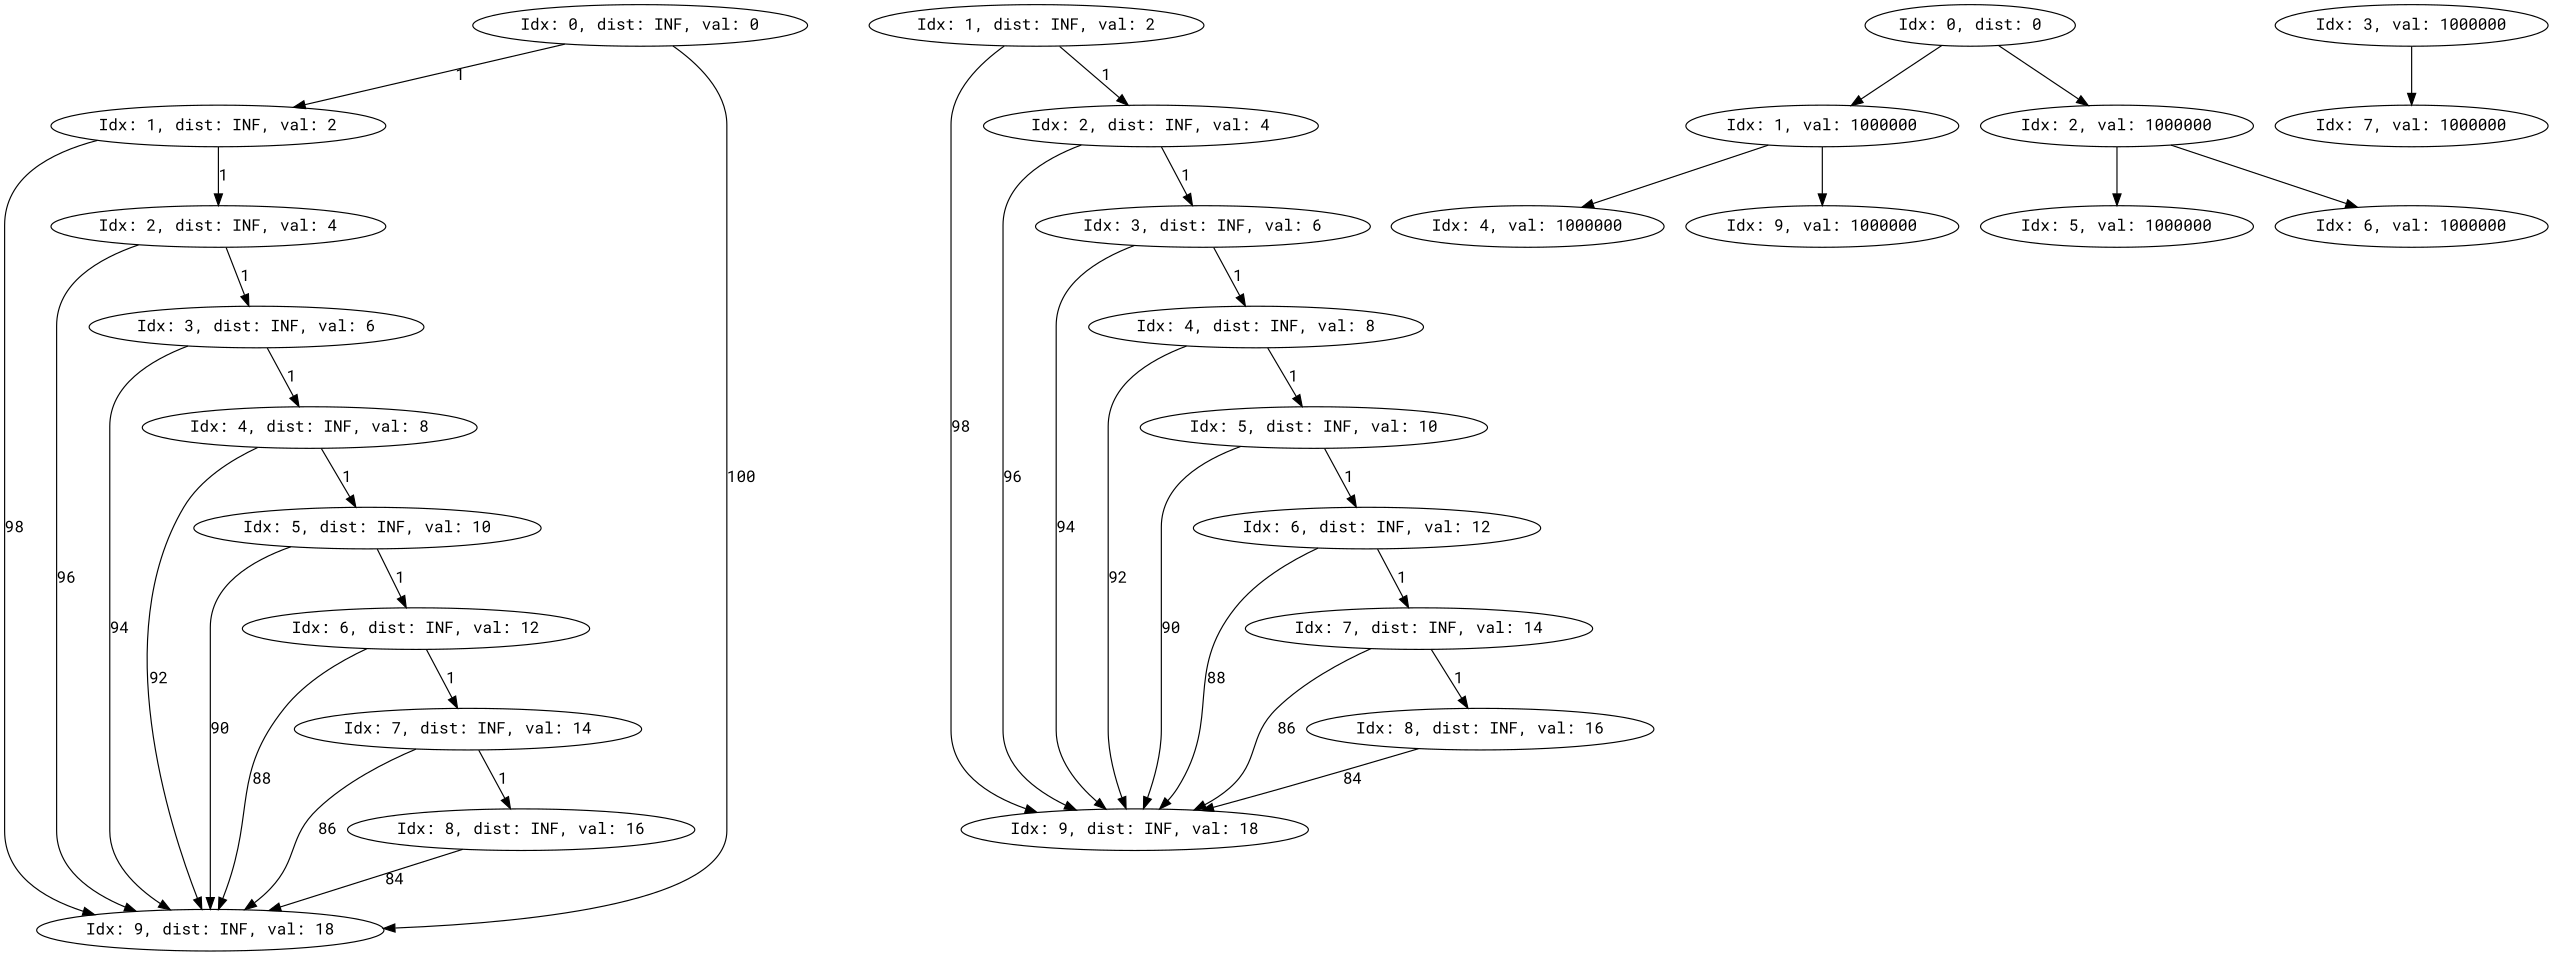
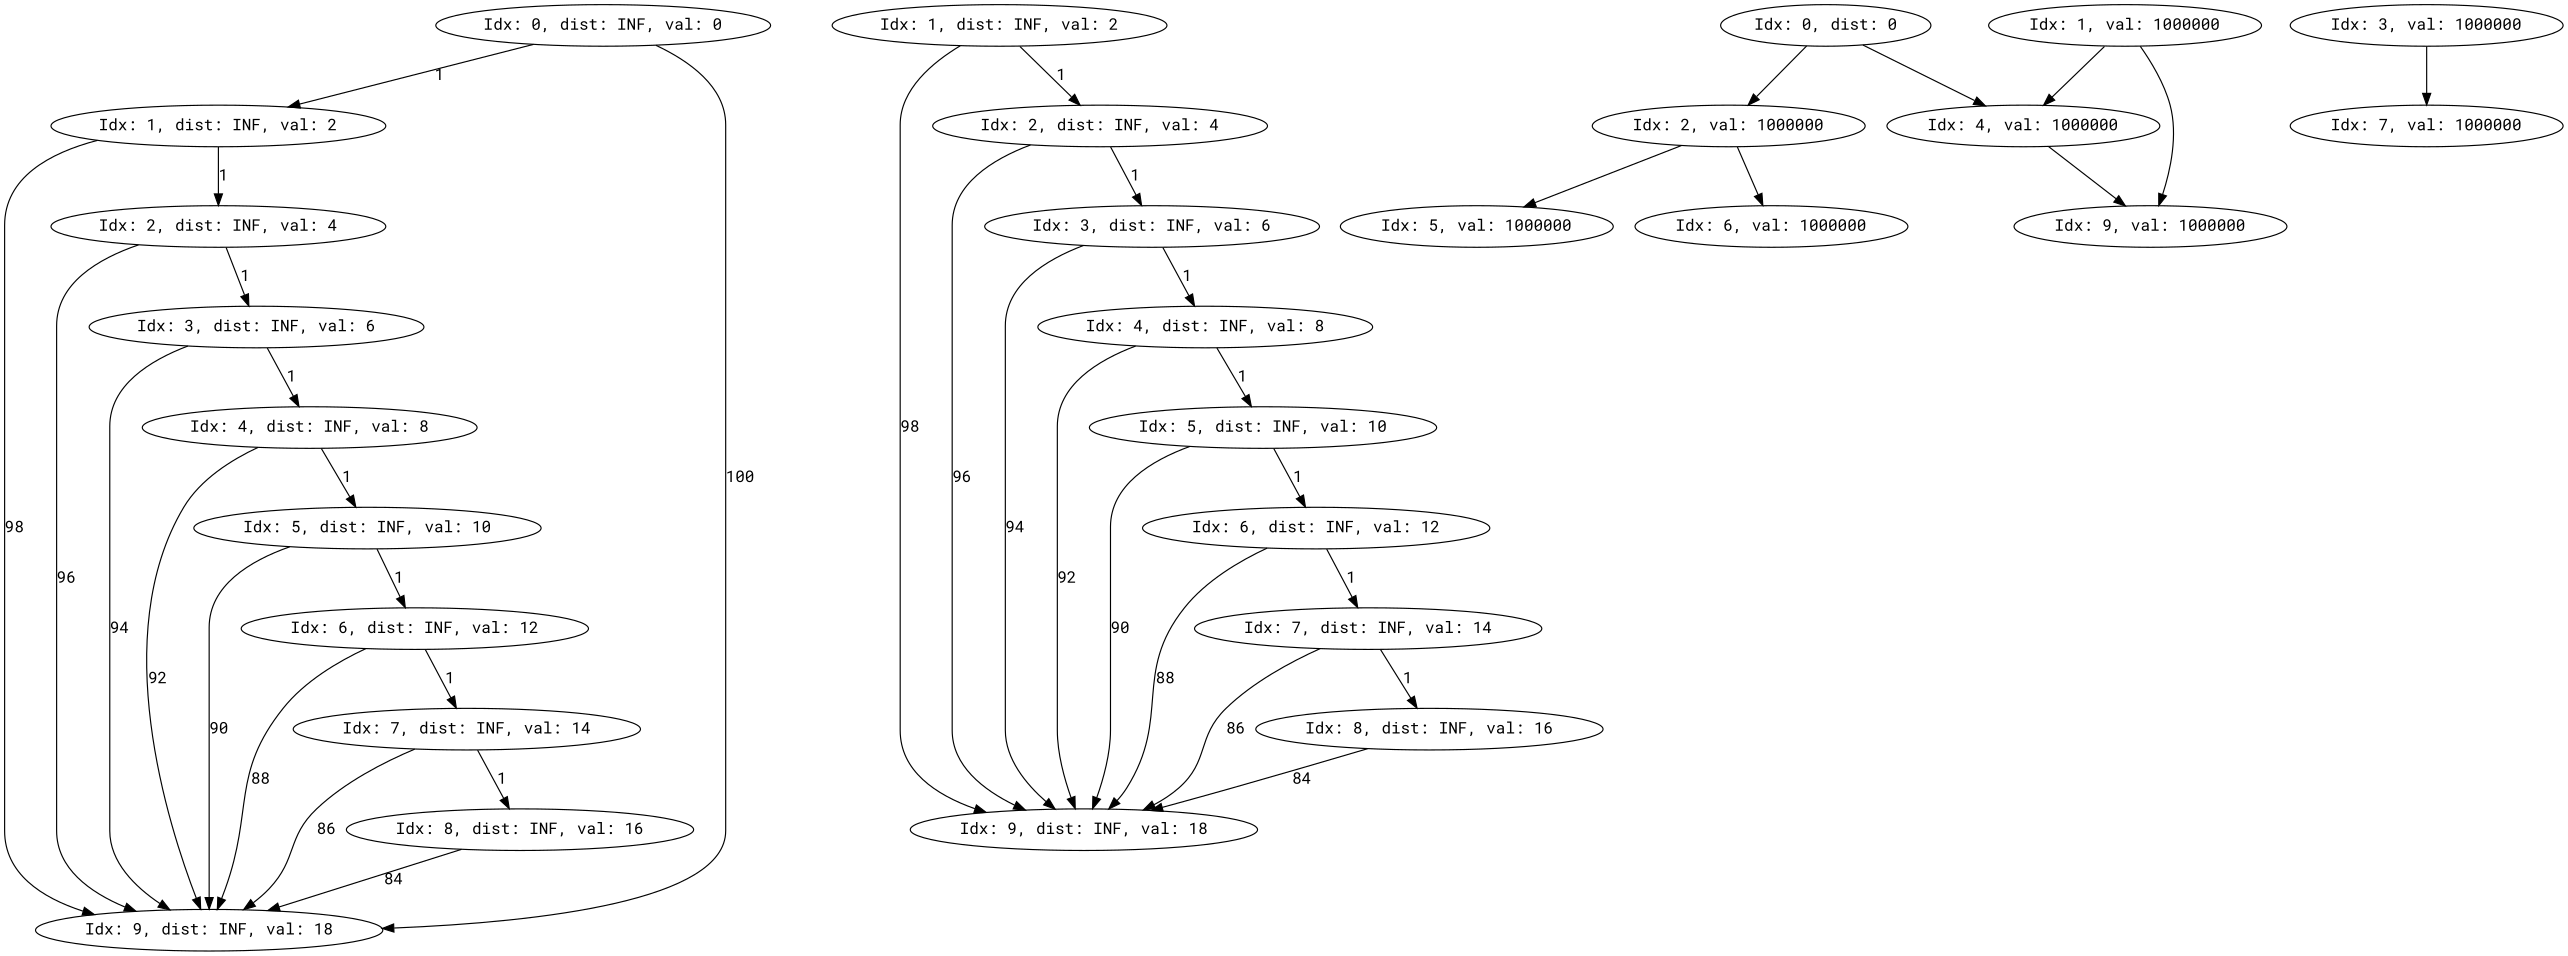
(1901, 72) -> (1919, 73)
none -> (2082, 173)
